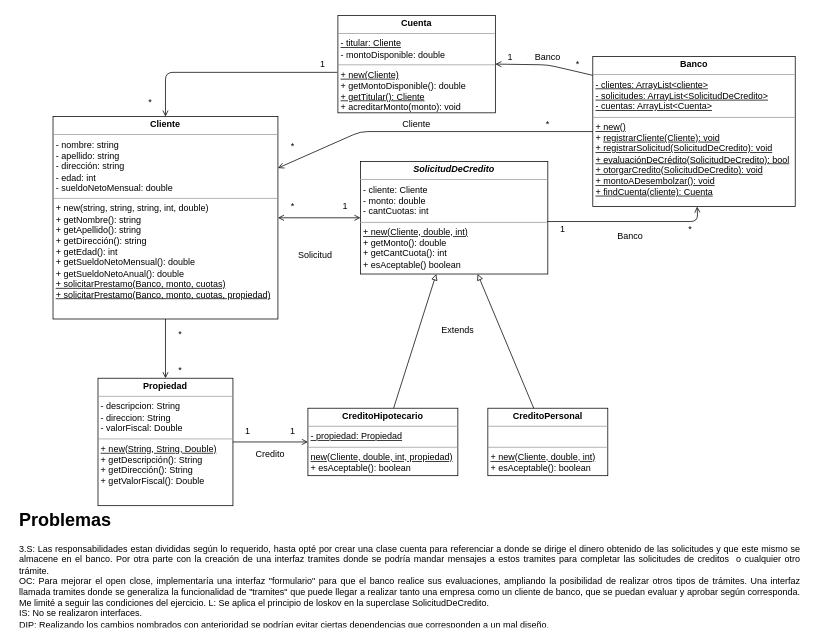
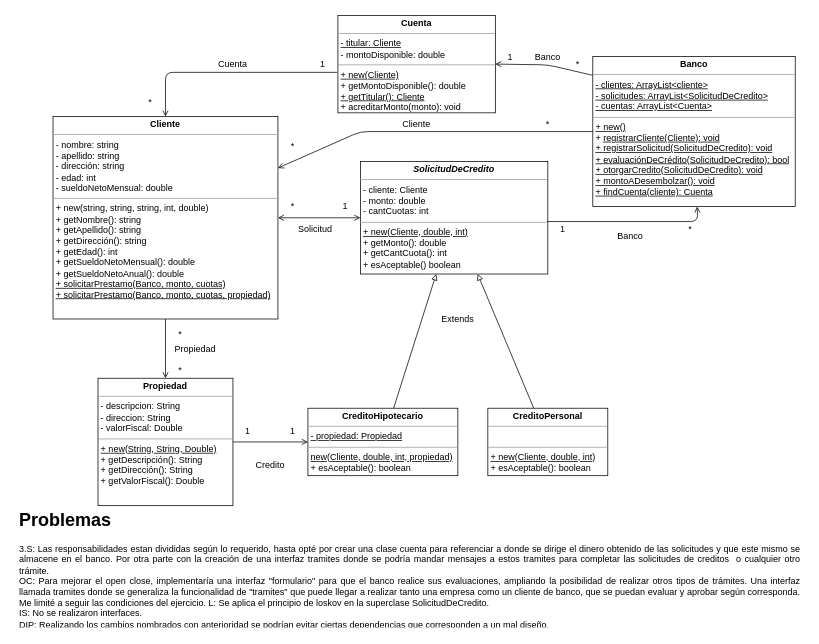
none -> (233, 64)
(315, 255) -> (315, 229)
(458, 330) -> (458, 319)
none -> (195, 349)
(270, 454) -> (270, 465)
